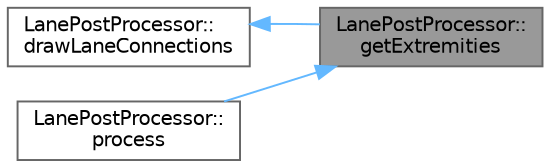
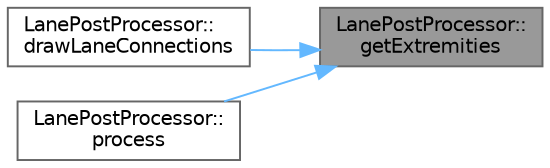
(295, 24) -> (275, 50)
